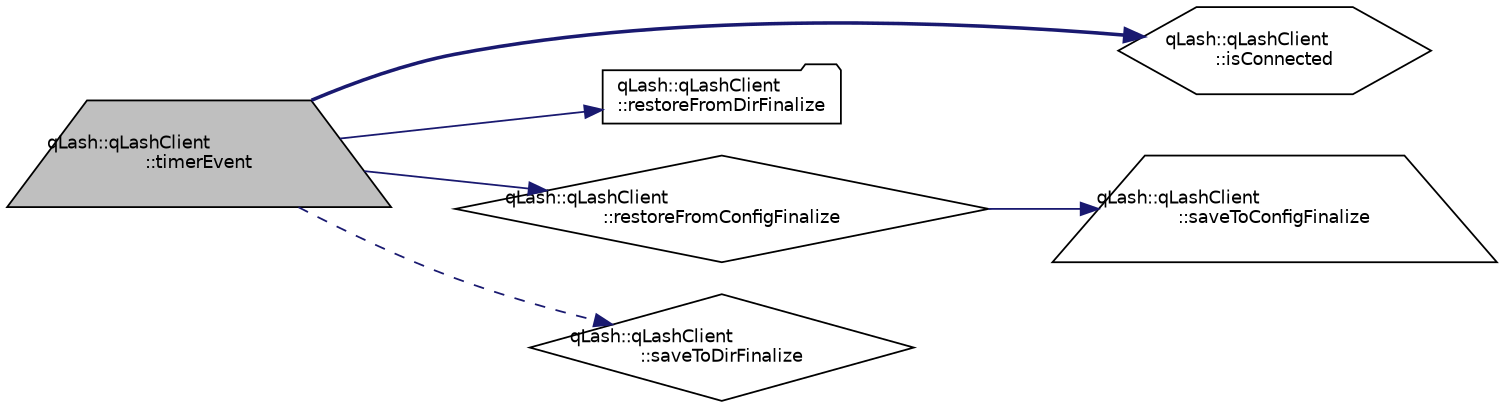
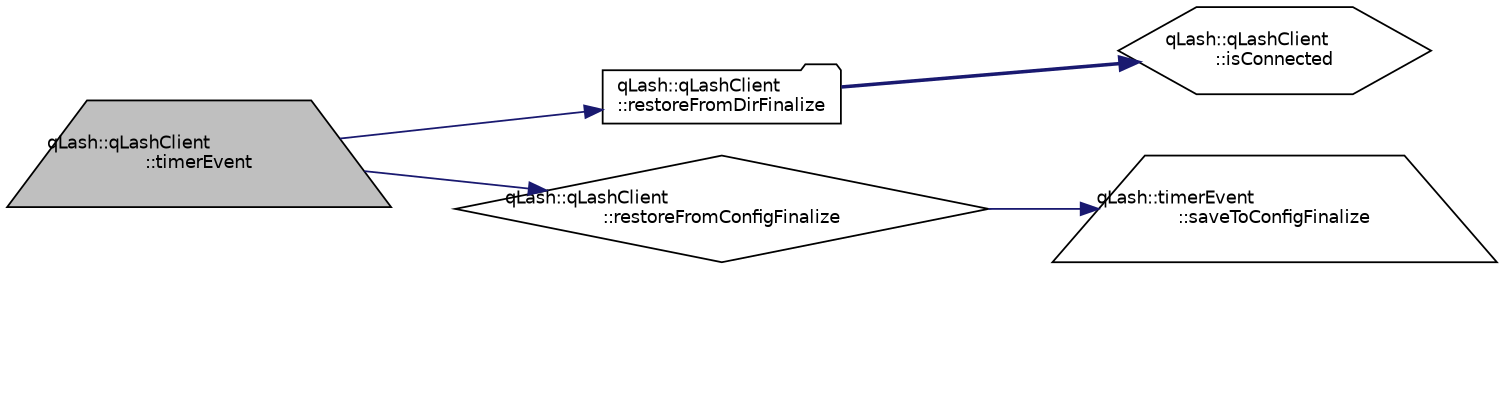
(714, 26) -> (981, 75)
(1275, 209) -> (1275, 209)
(722, 348) -> none
